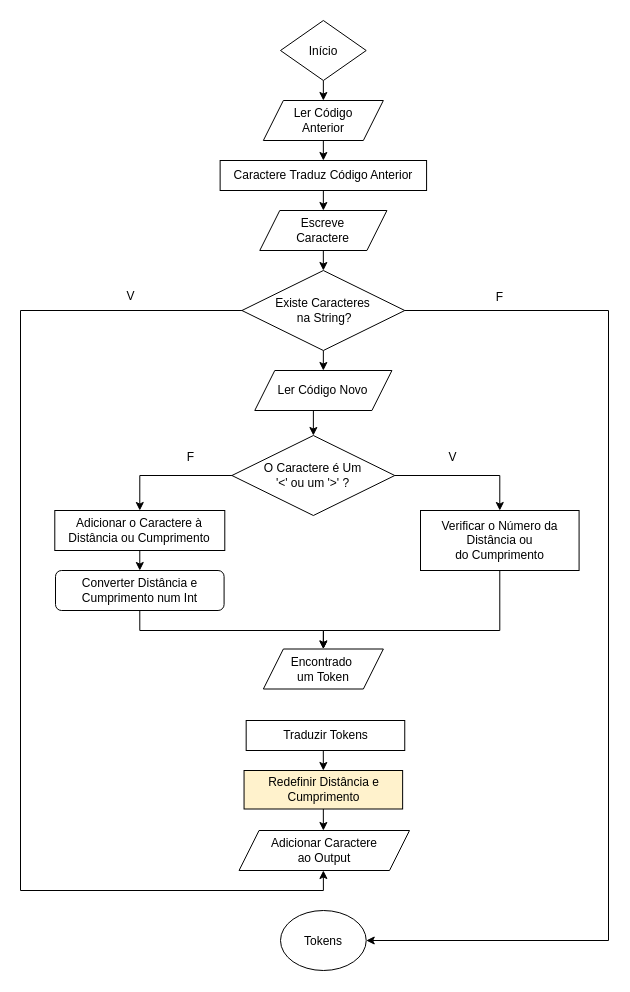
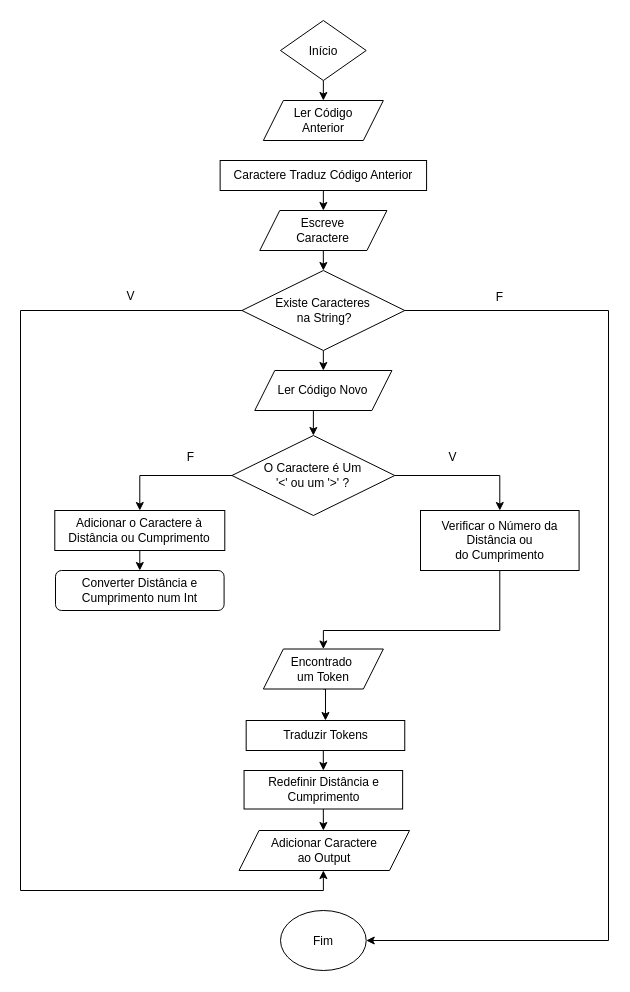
(323, 147) -> none
(220, 631) -> none
none -> (325, 700)
(323, 790) -> (323, 790)
(324, 941) -> (324, 941)
